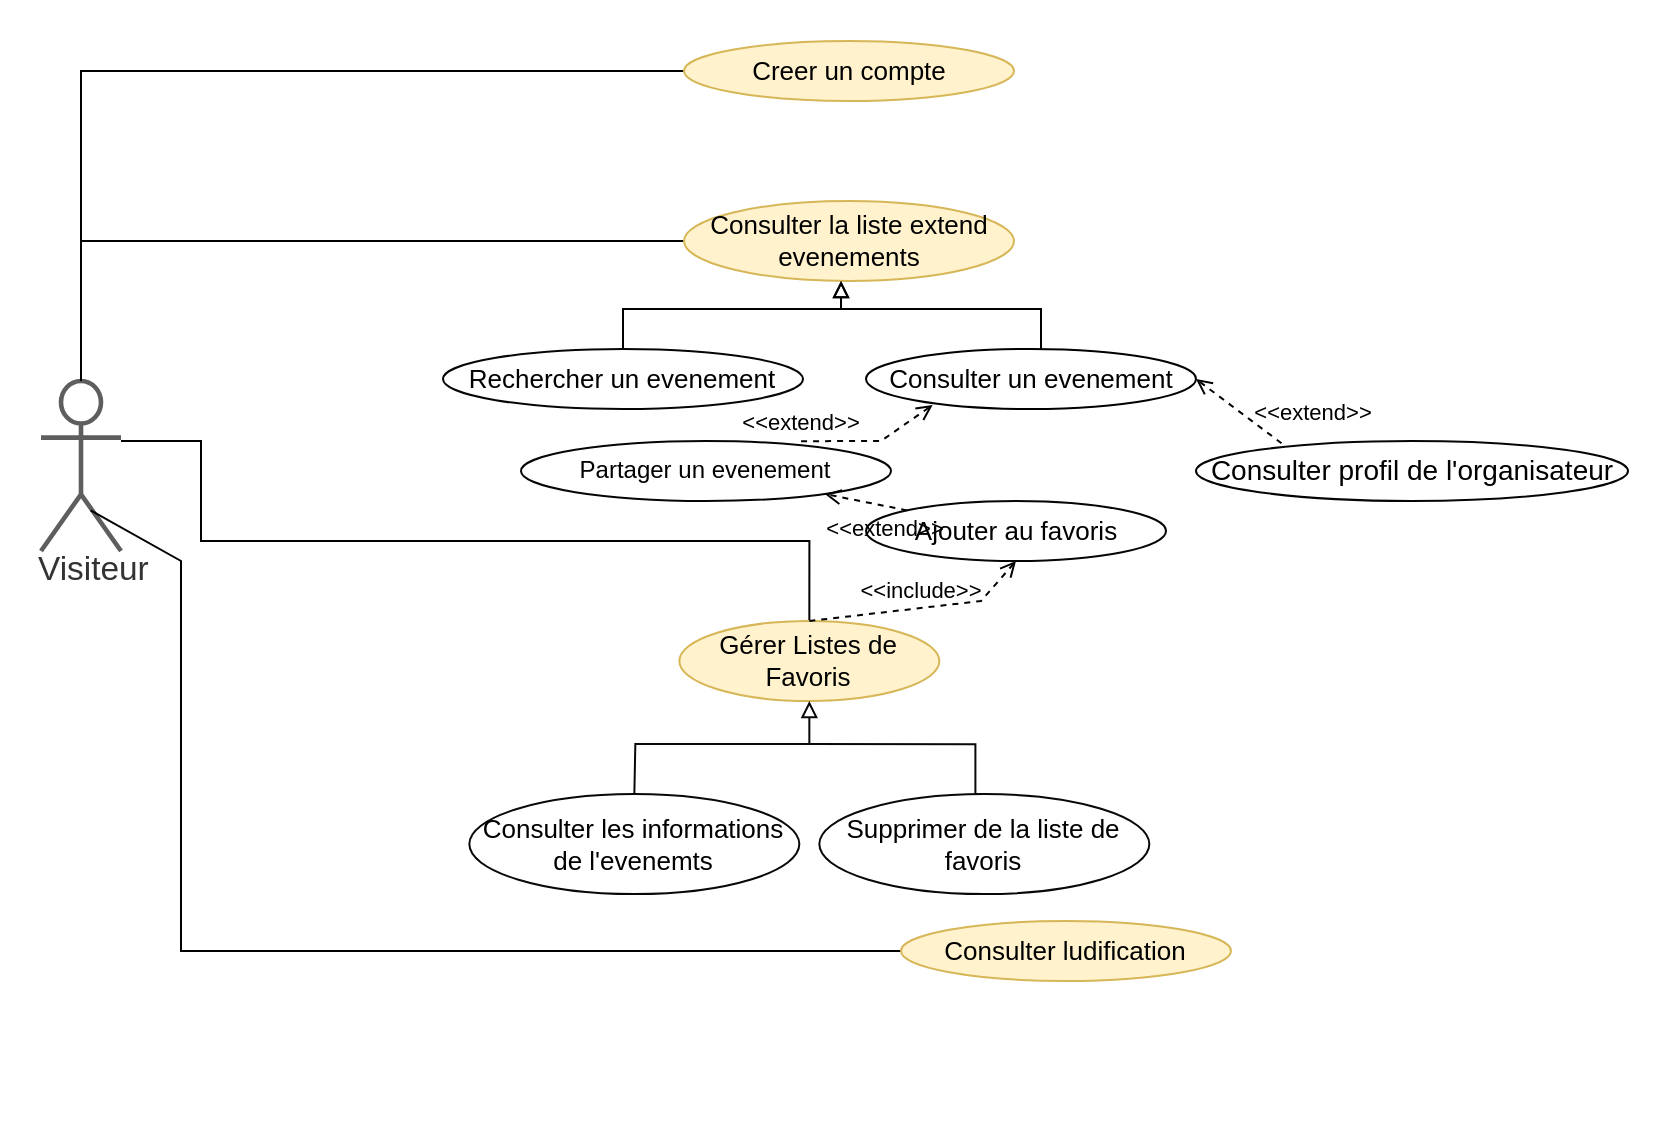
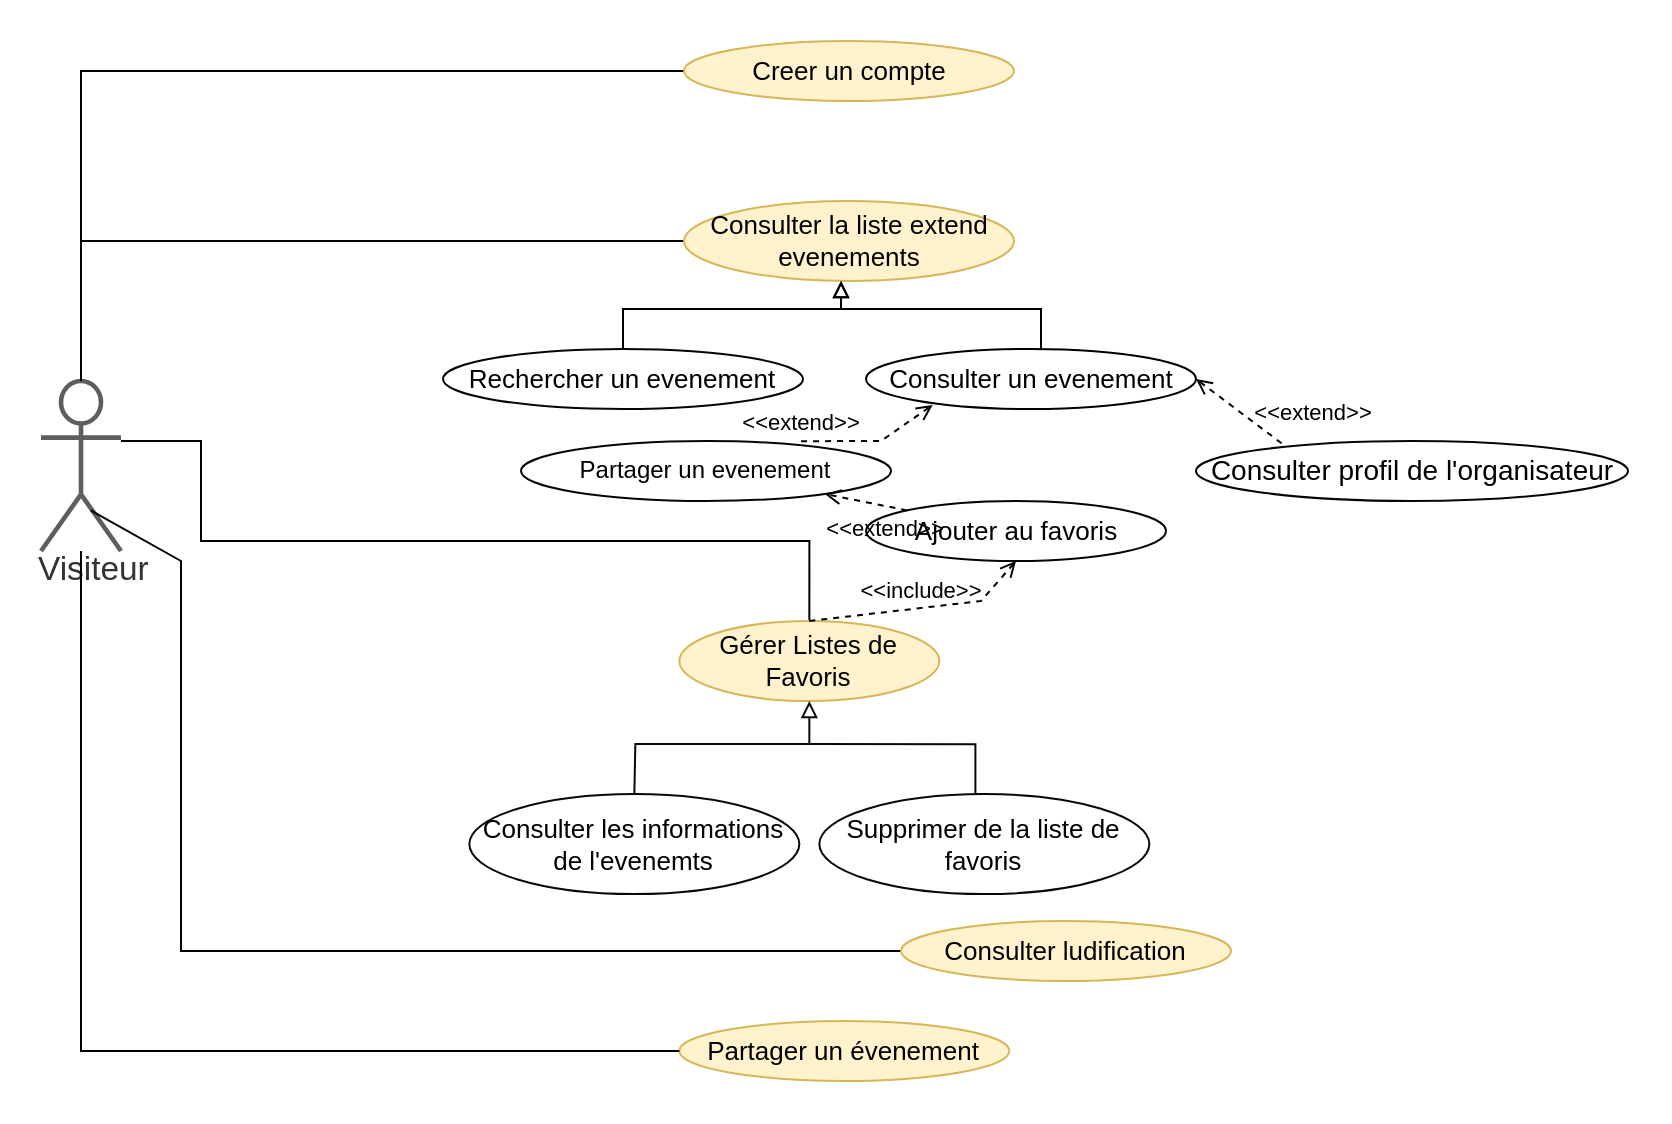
none -> (130, 1051)
none -> (844, 1051)
